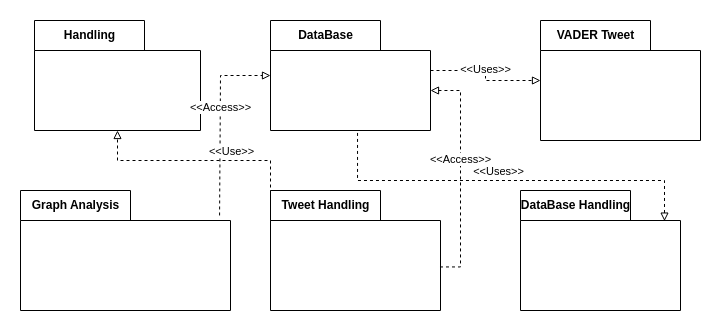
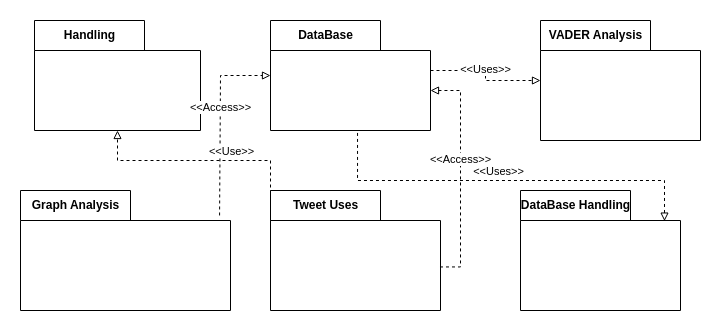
(596, 36) -> (596, 36)
(326, 206) -> (326, 206)
